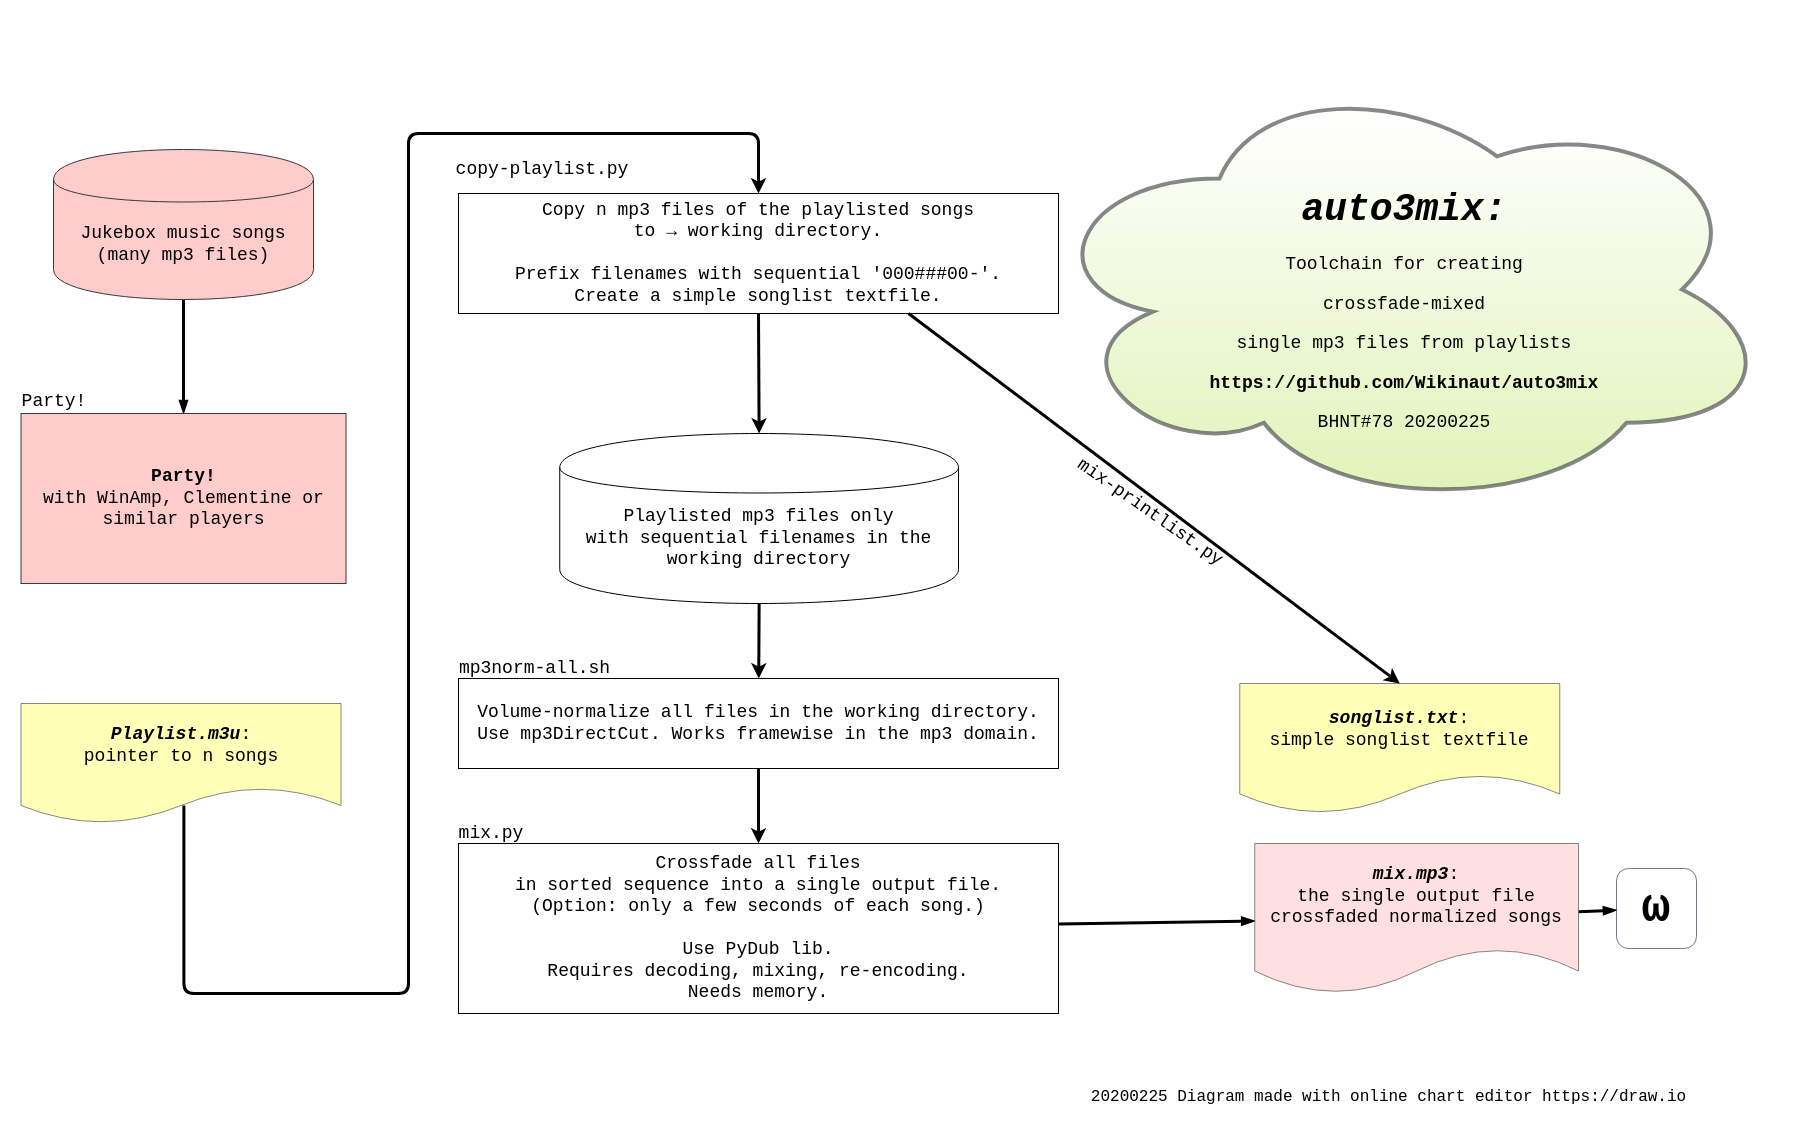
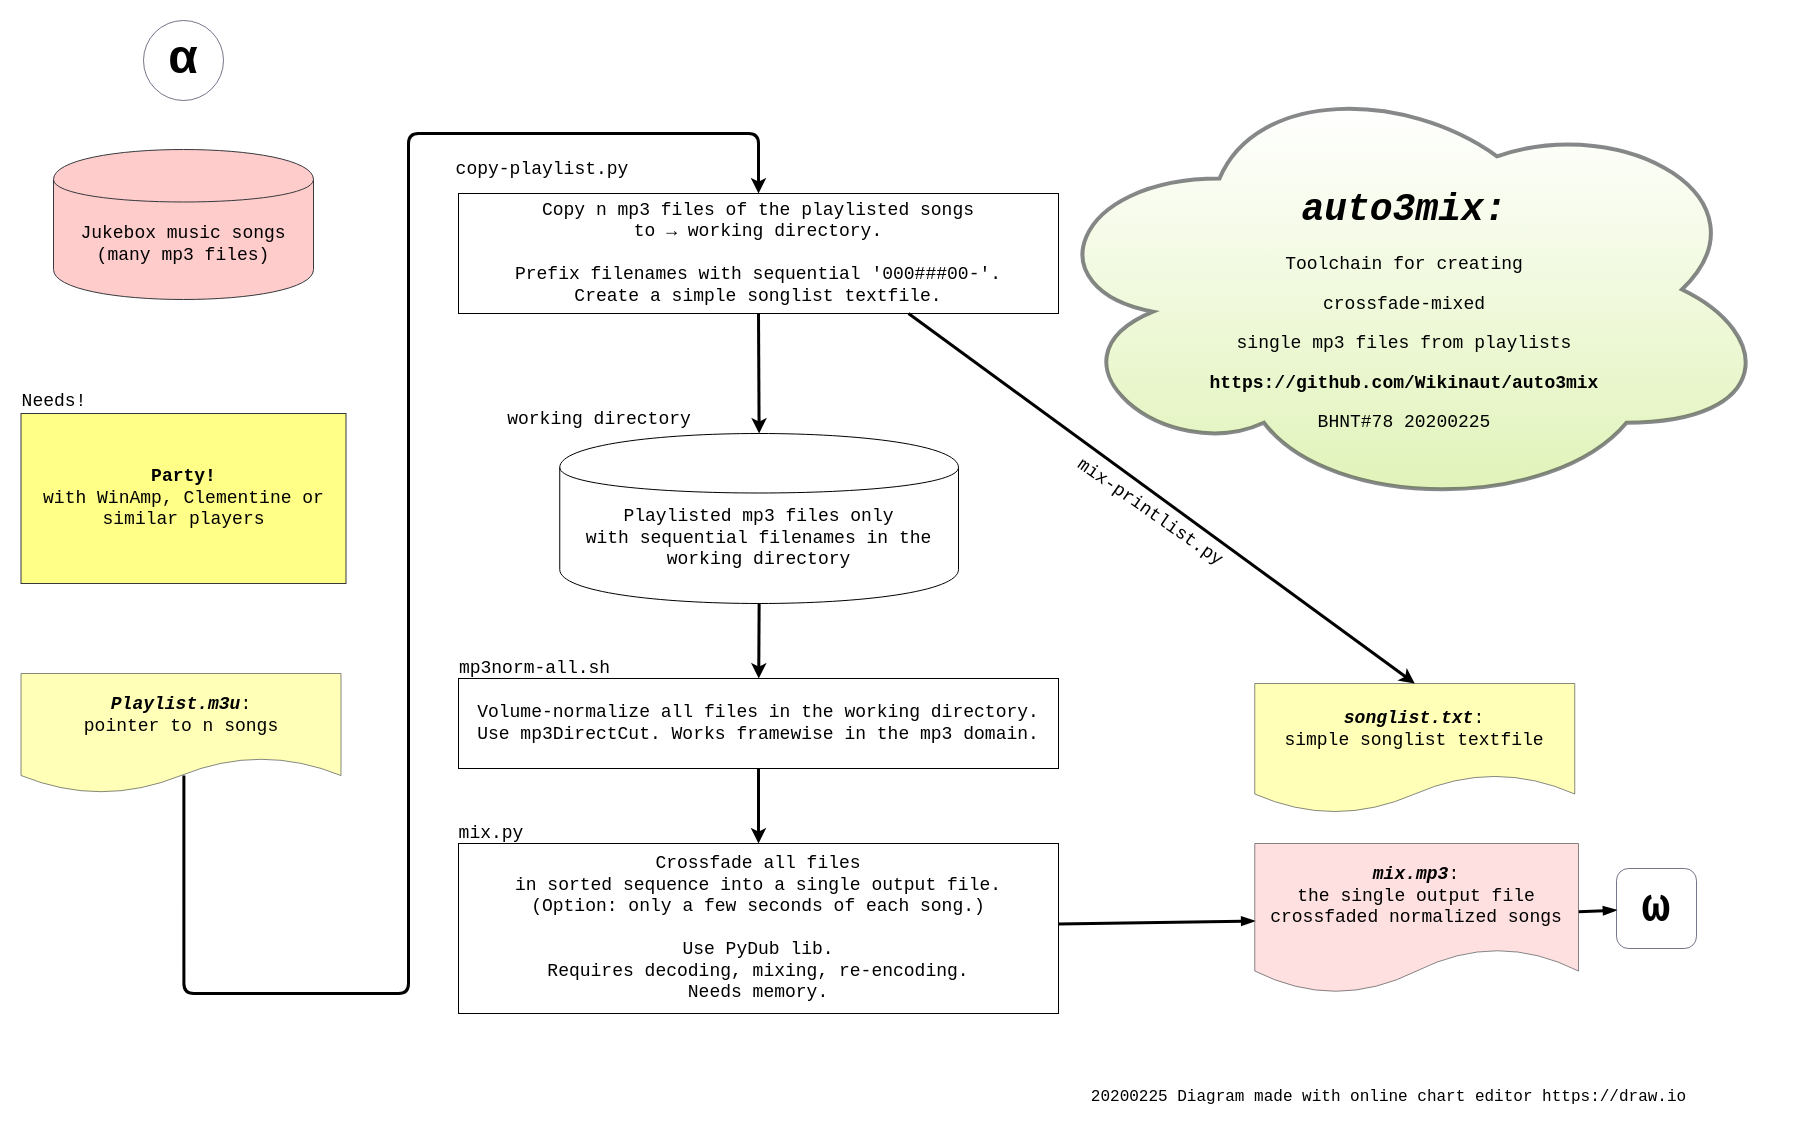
none -> (184, 61)
(184, 350) -> none
(55, 402) -> (55, 402)
none -> (600, 419)
(184, 499) -> (184, 499)
(1400, 749) -> (1415, 749)
(181, 764) -> (181, 734)
